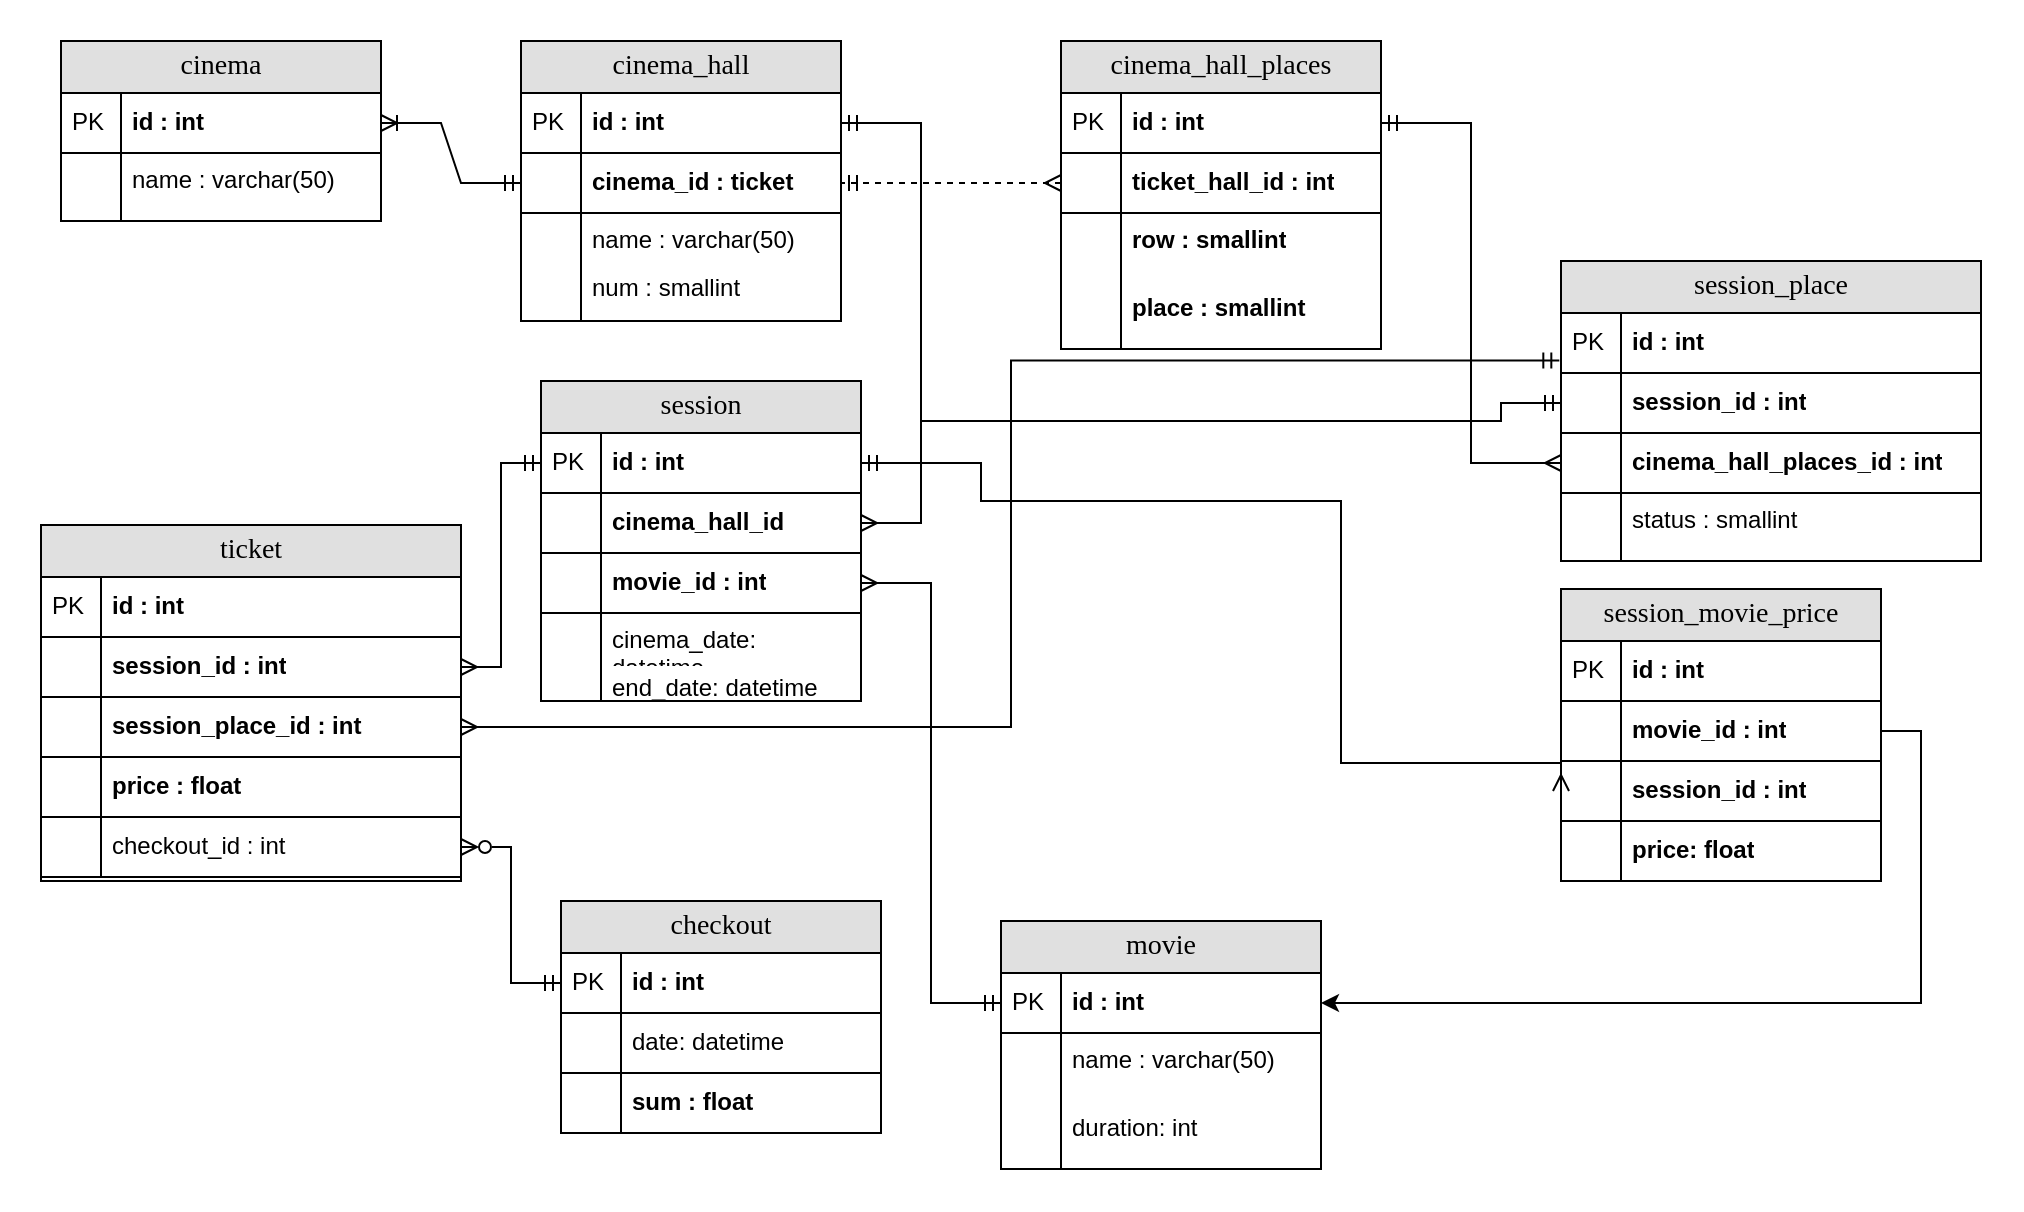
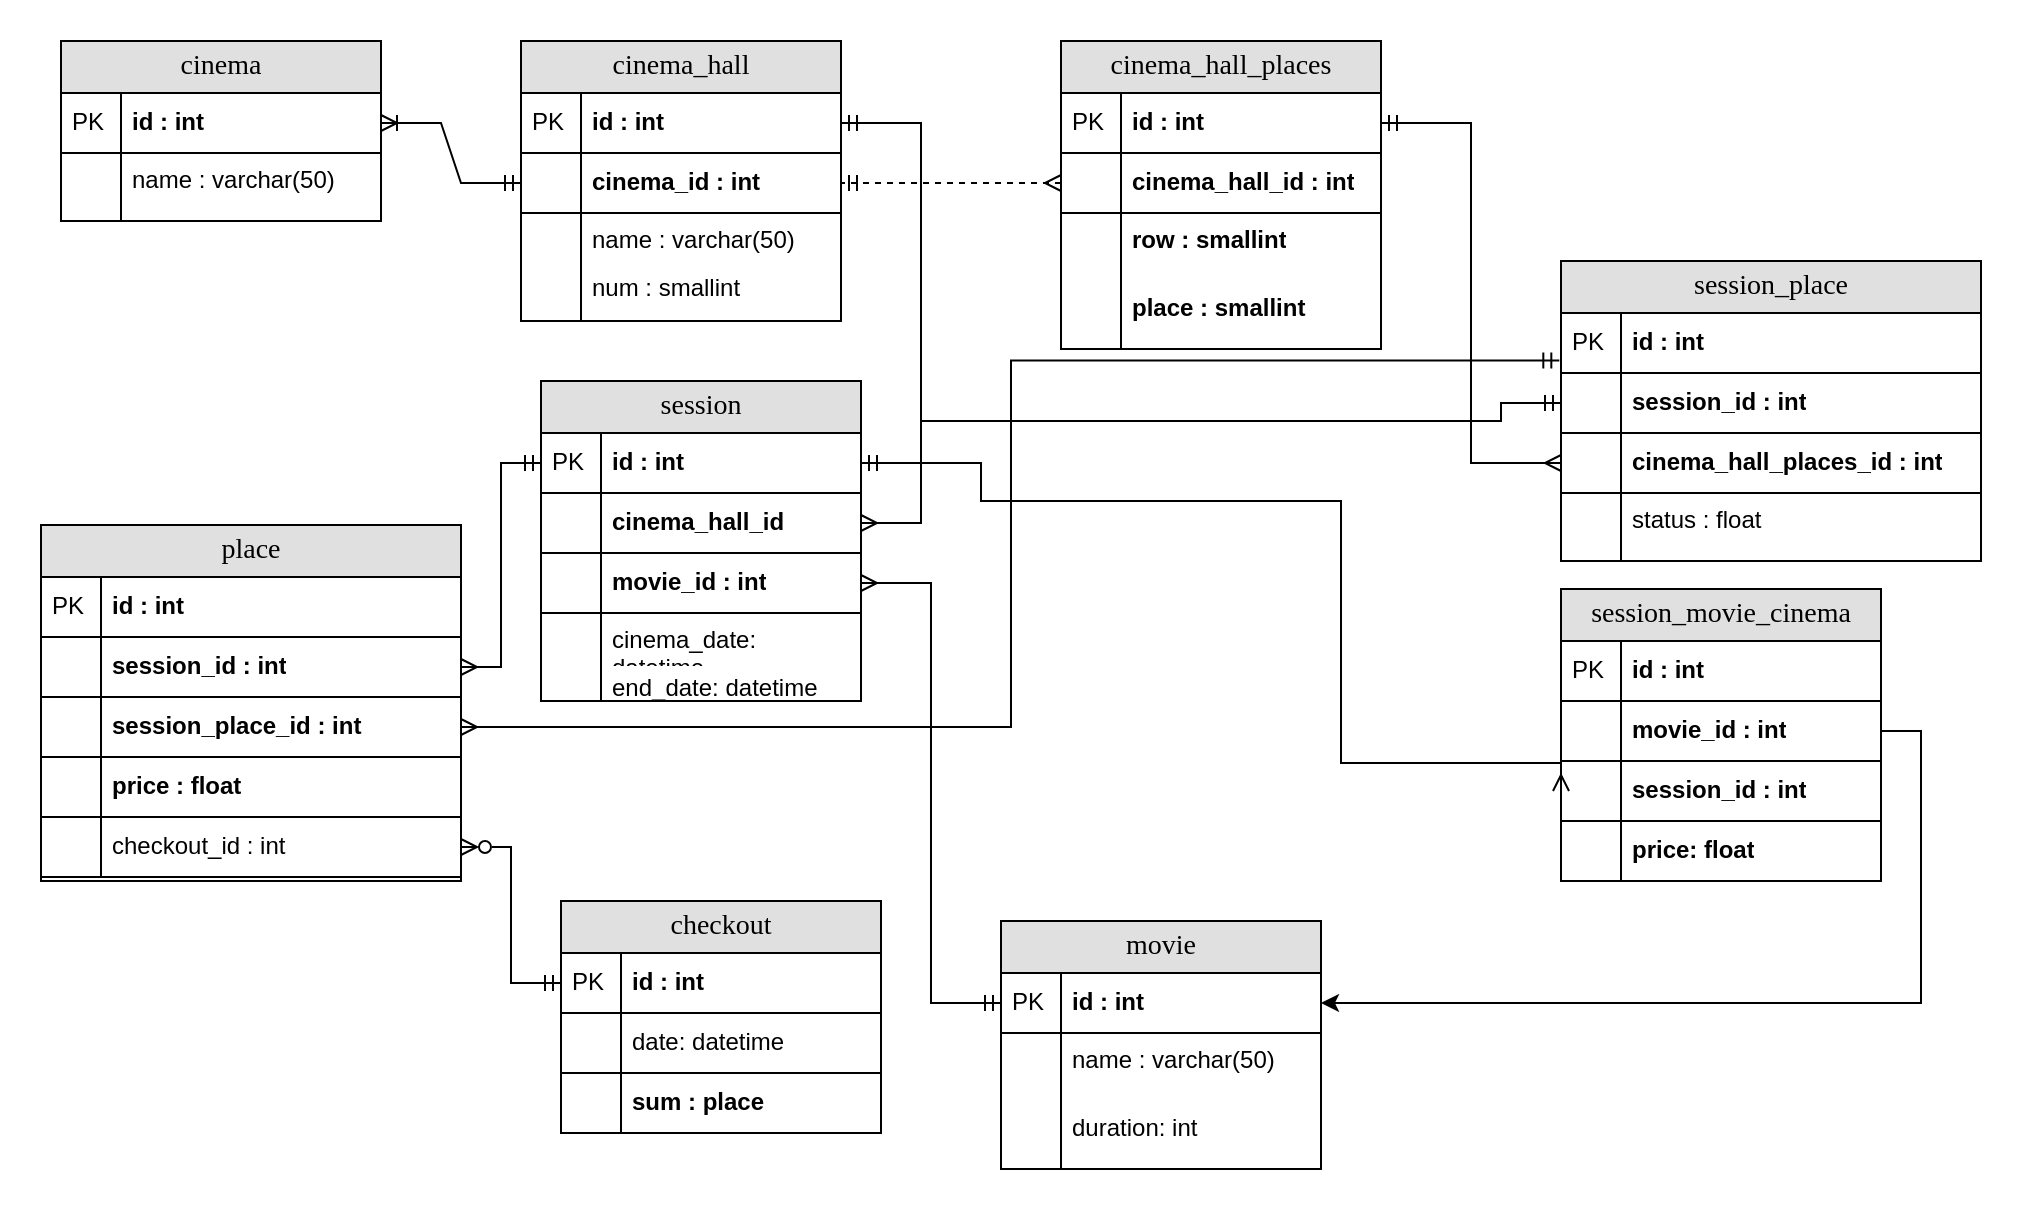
(695, 183) -> (675, 183)
(1242, 183) -> (1242, 183)
(1729, 521) -> (1715, 521)
(252, 551) -> (252, 551)
(1722, 615) -> (1722, 615)
(694, 1103) -> (694, 1103)
